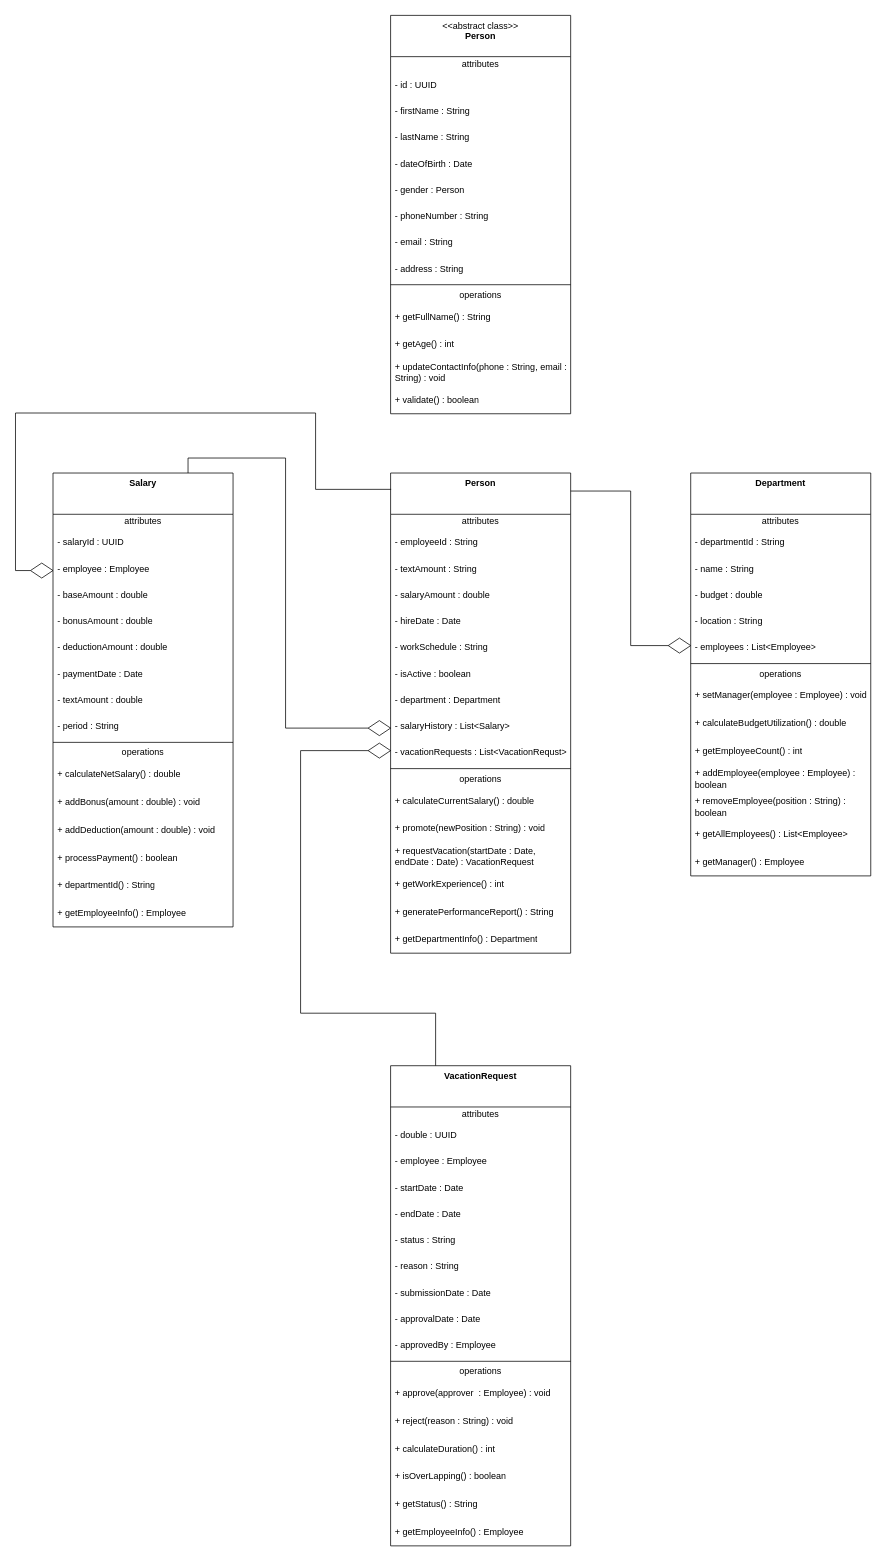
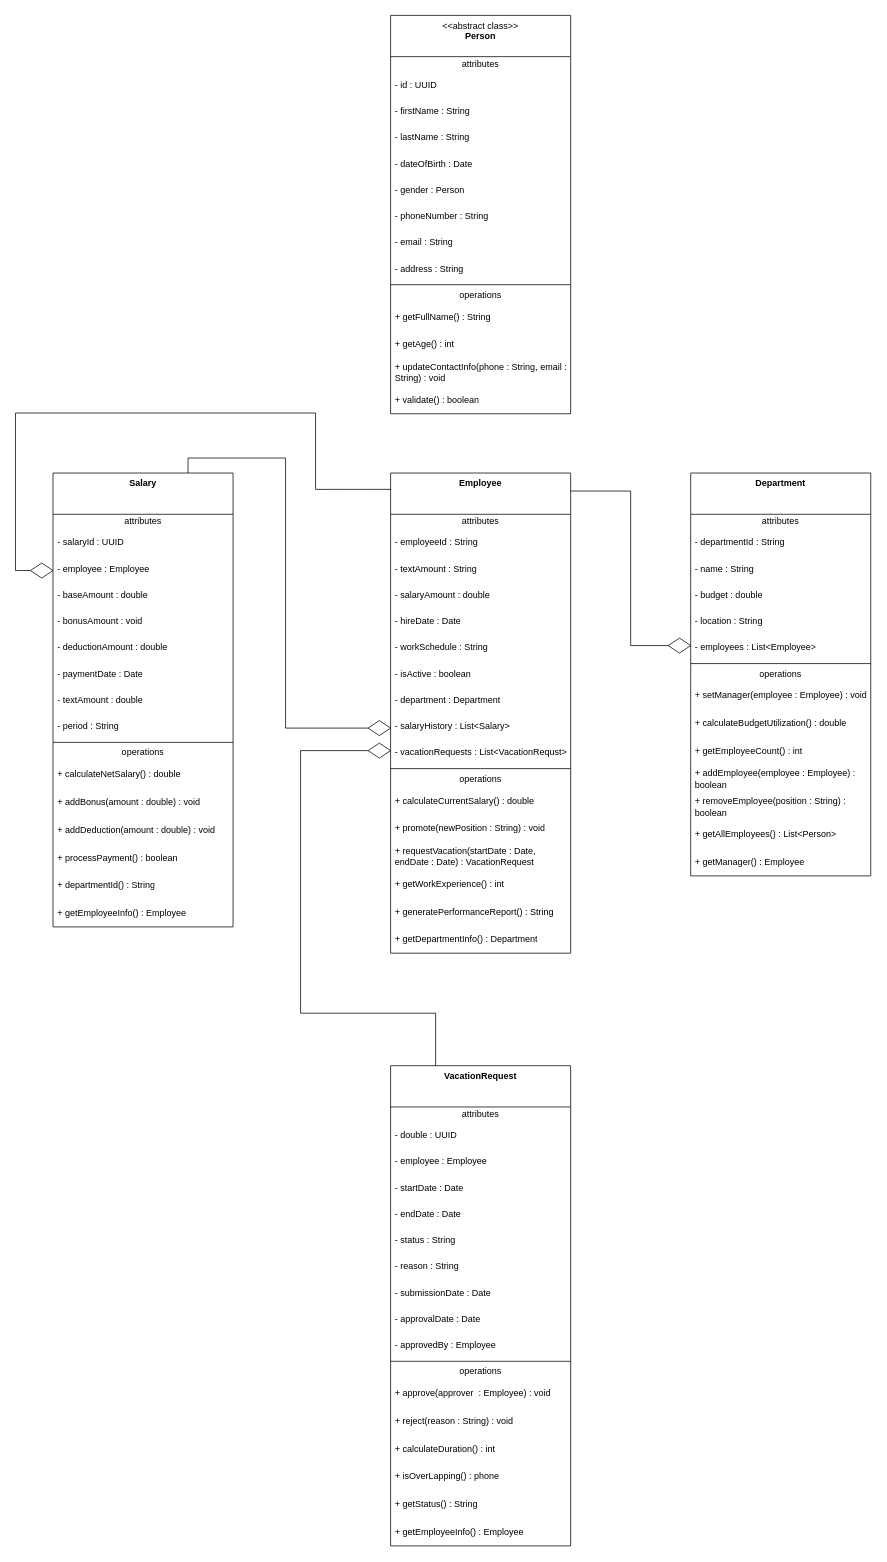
(480, 484) -> (480, 484)
(107, 621) -> (102, 621)
(775, 834) -> (771, 834)
(455, 1476) -> (451, 1476)
